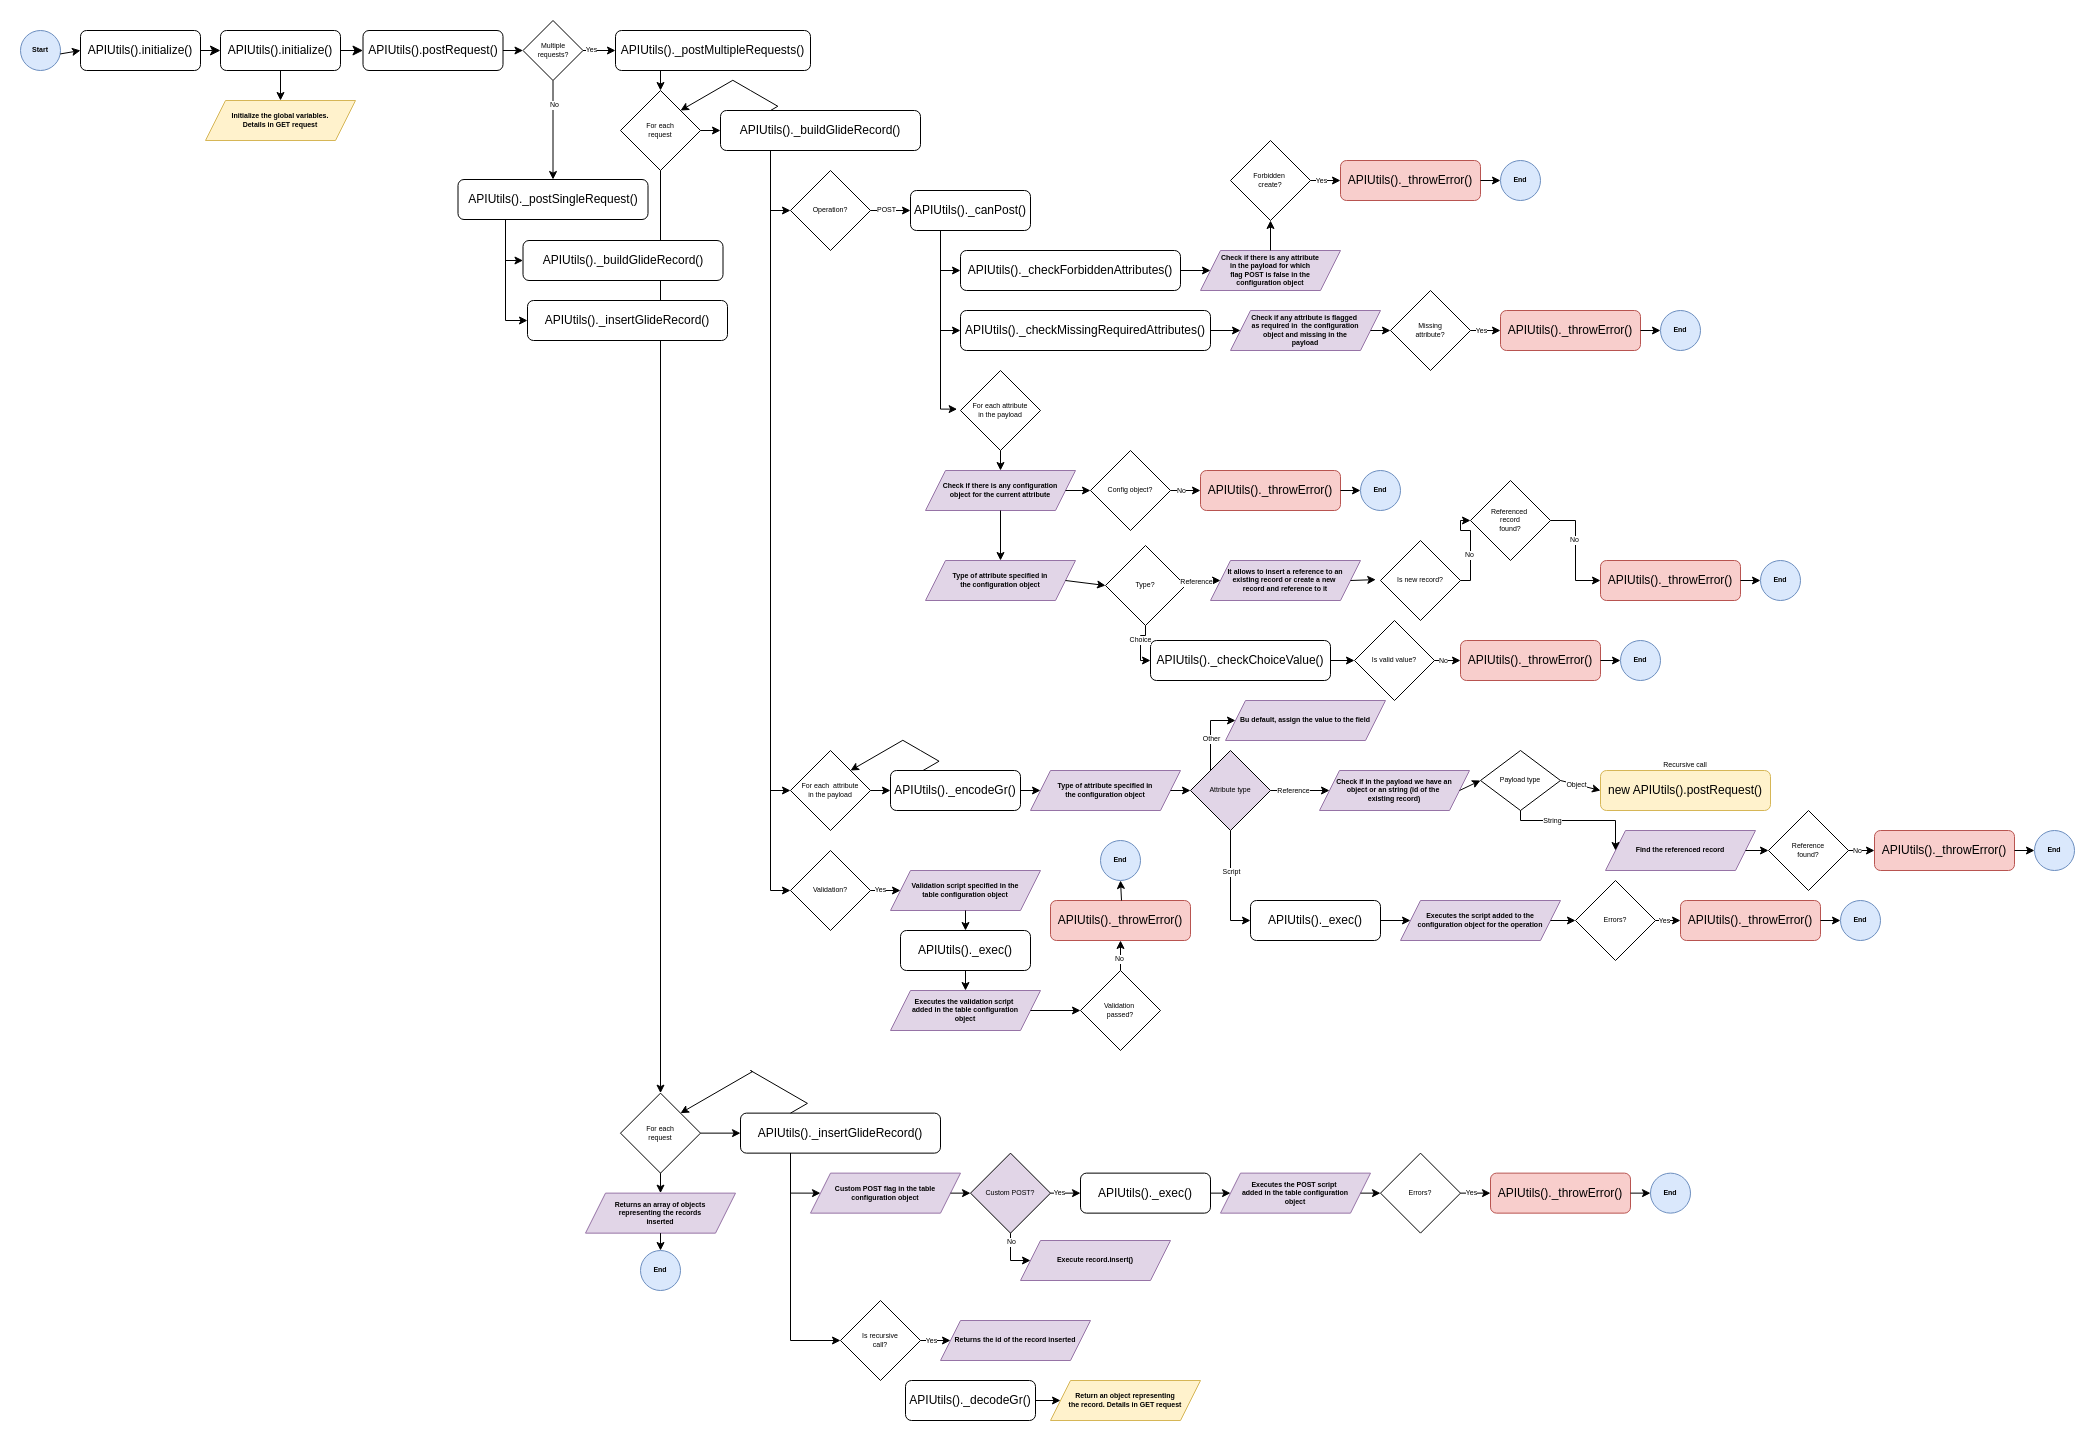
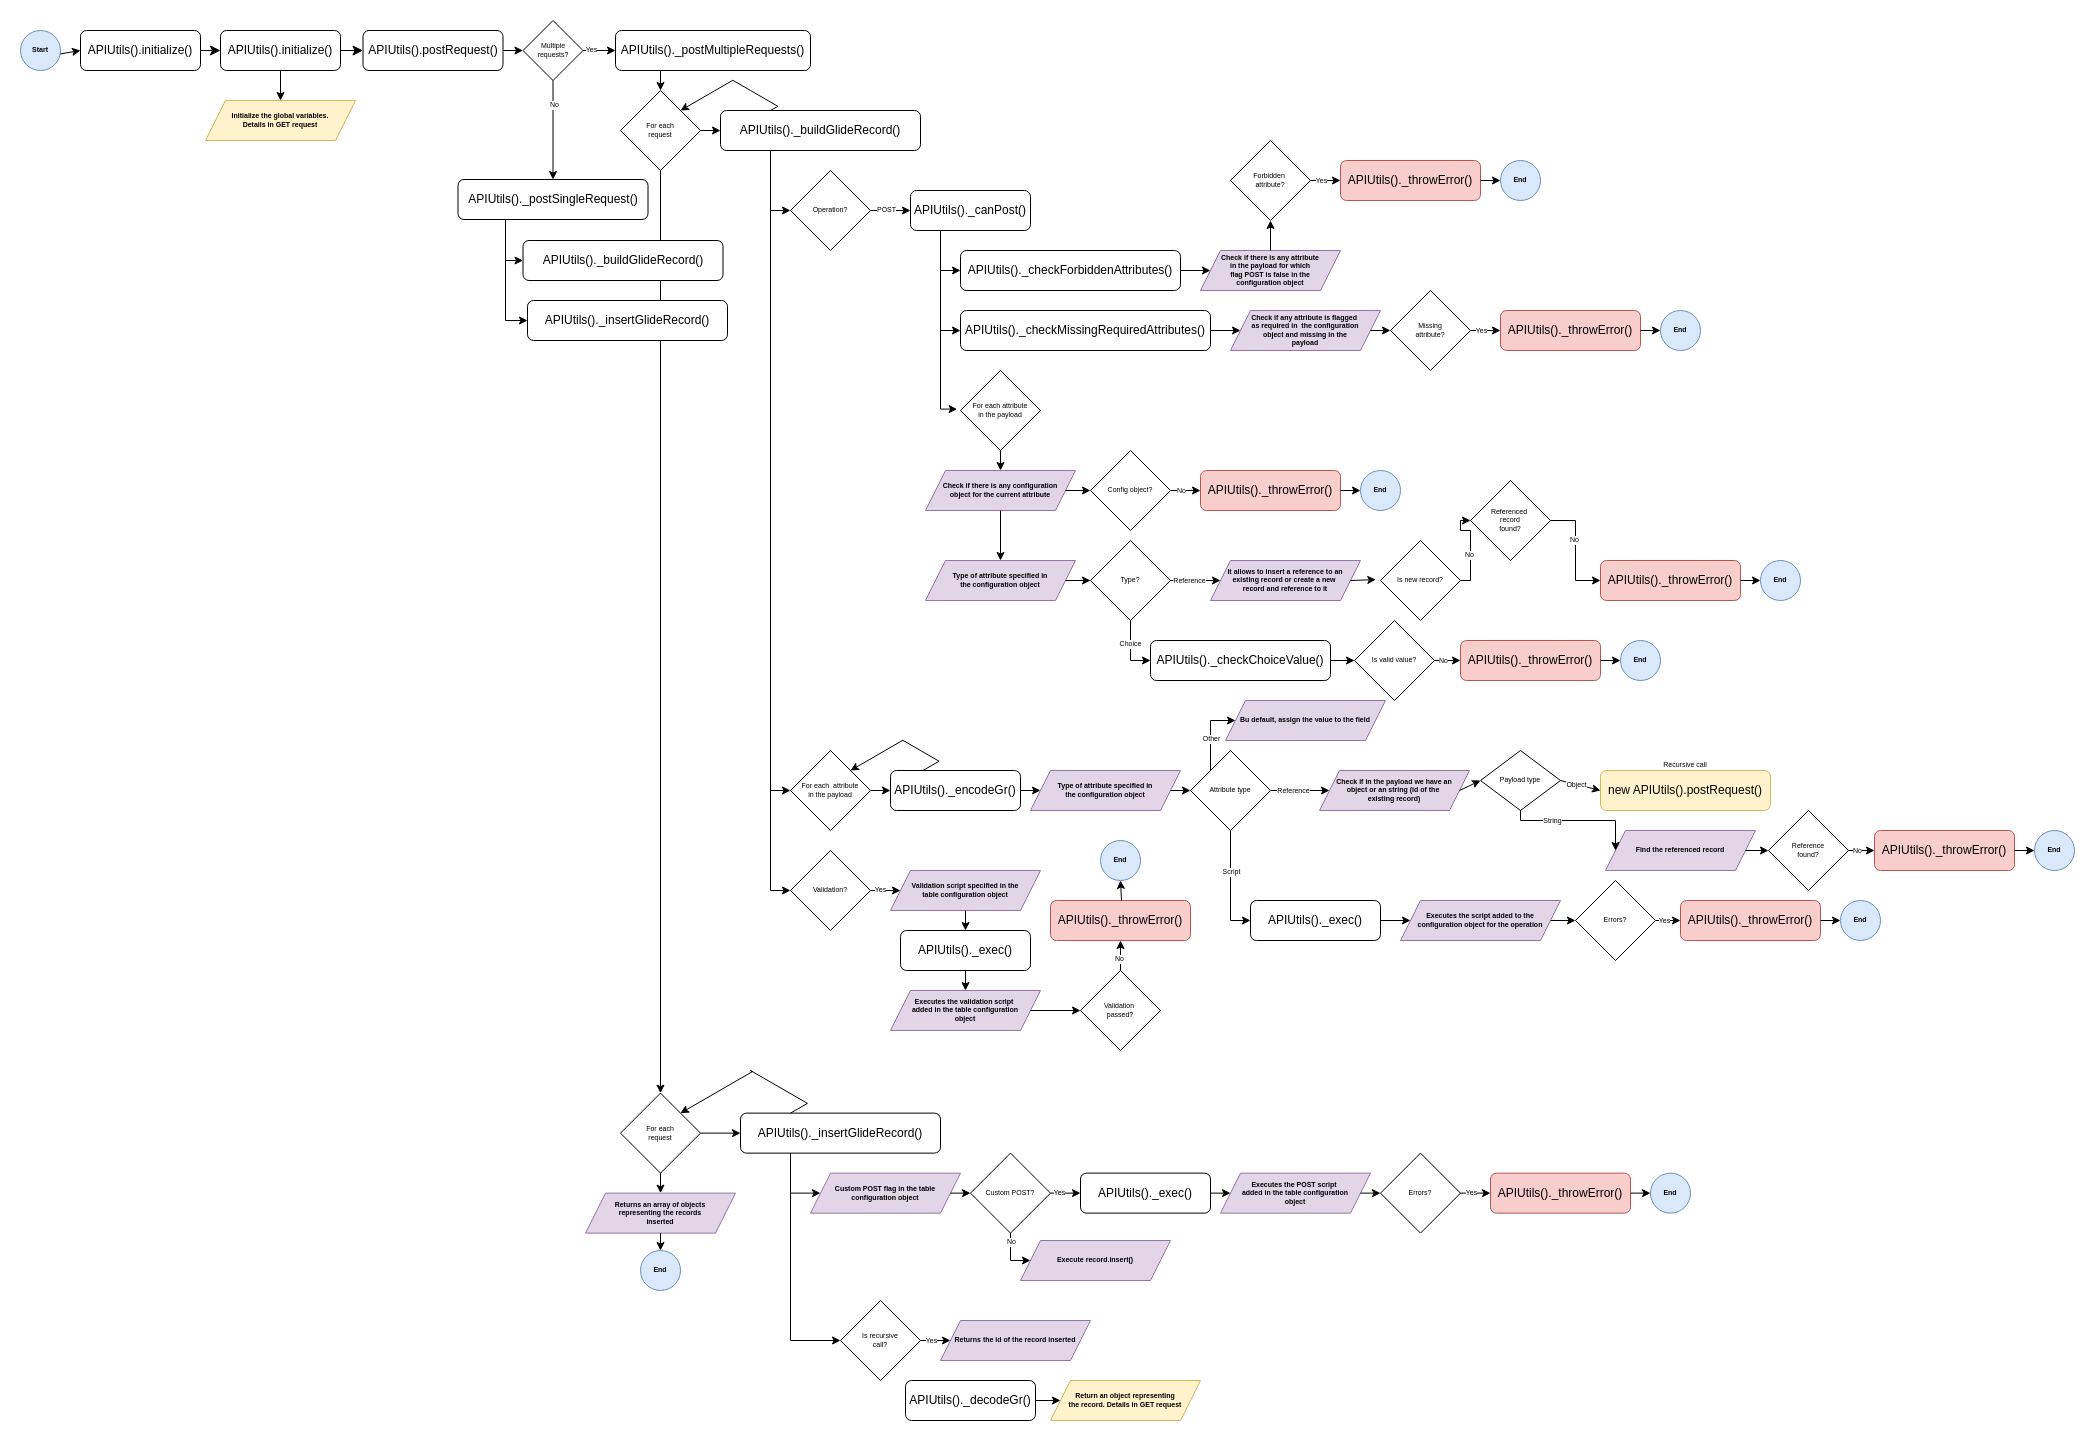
(1271, 181) -> (1271, 181)
(1146, 586) -> (1131, 581)
(1231, 791) -> (1231, 791)
(1011, 1193) -> (1011, 1193)
